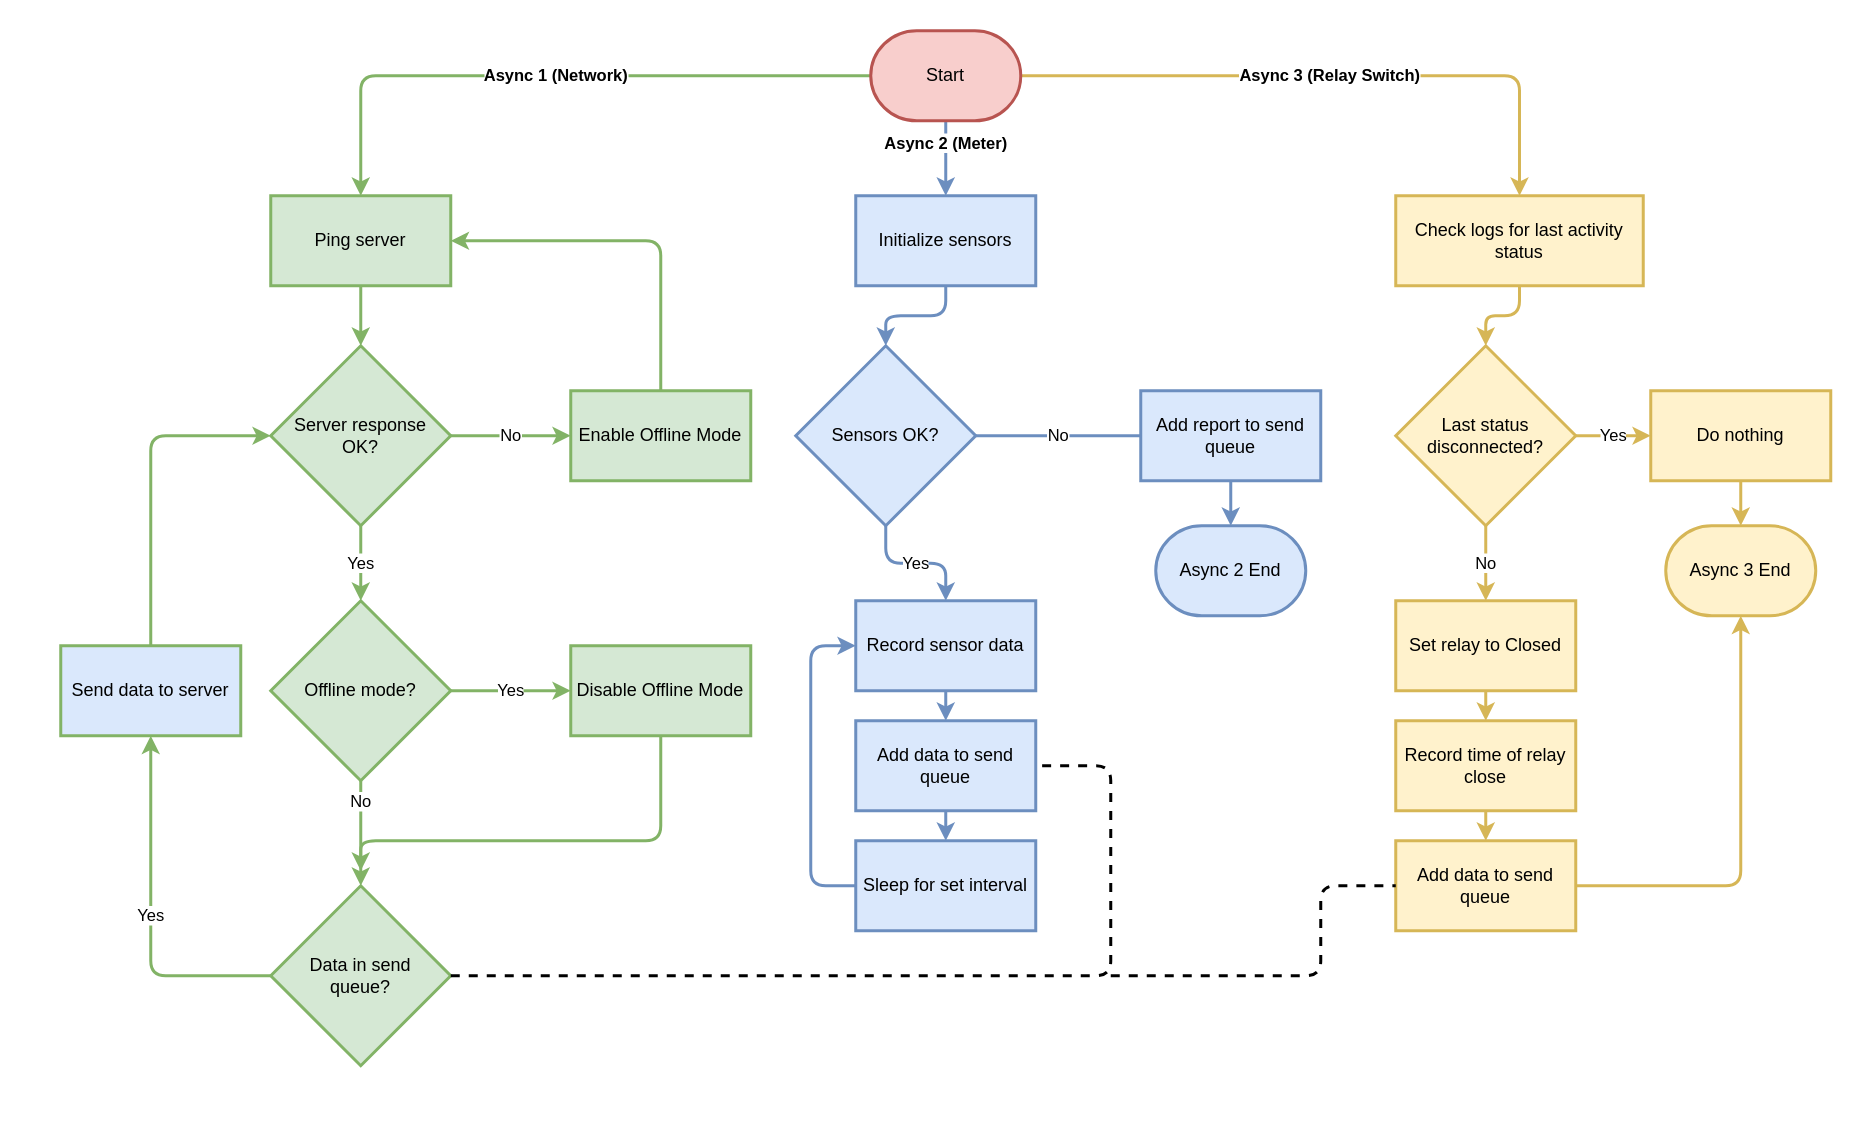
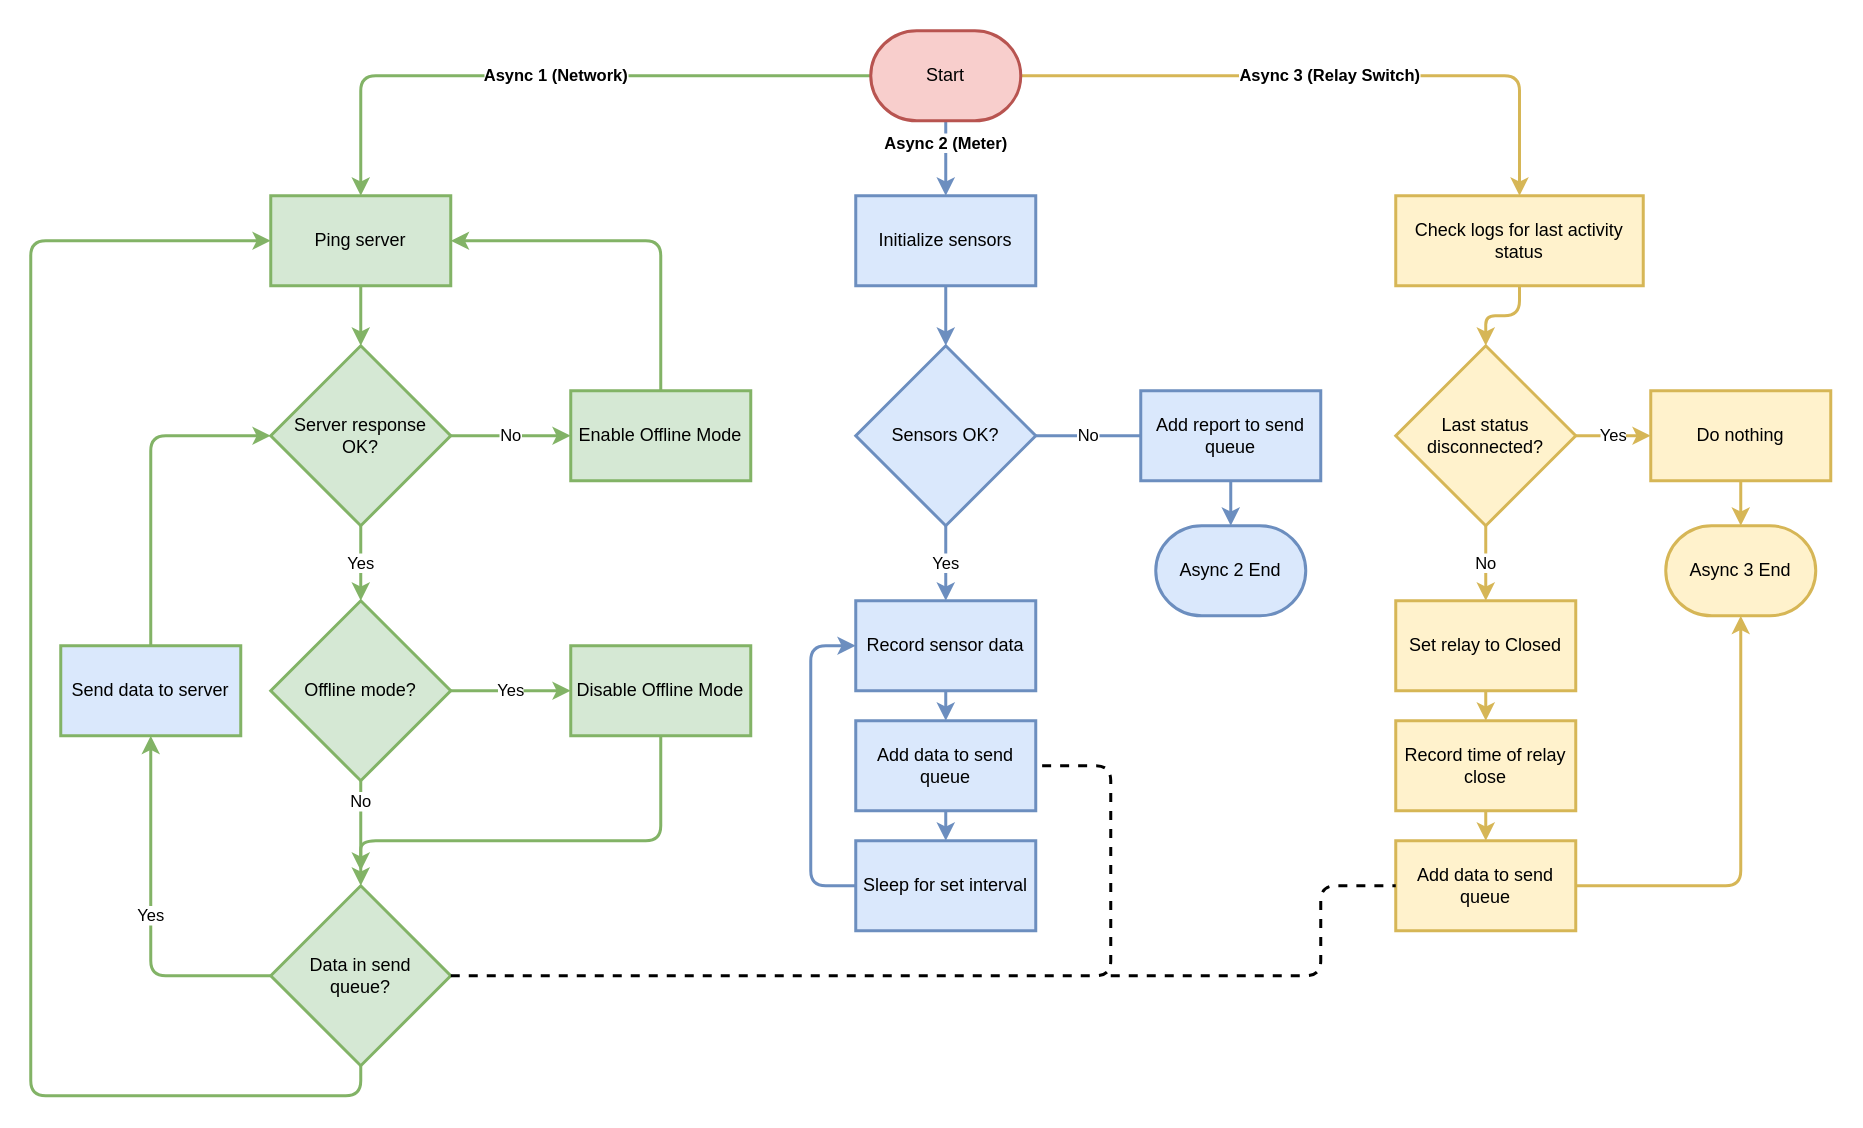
(886, 436) -> (946, 436)
none -> (31, 730)
